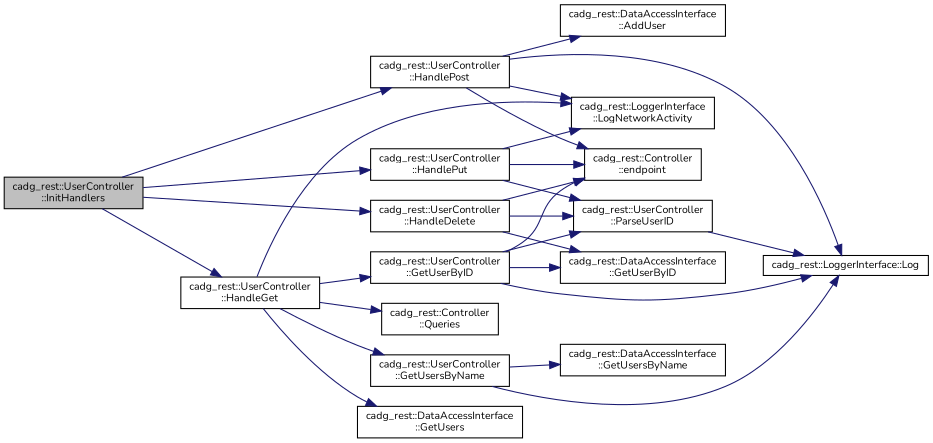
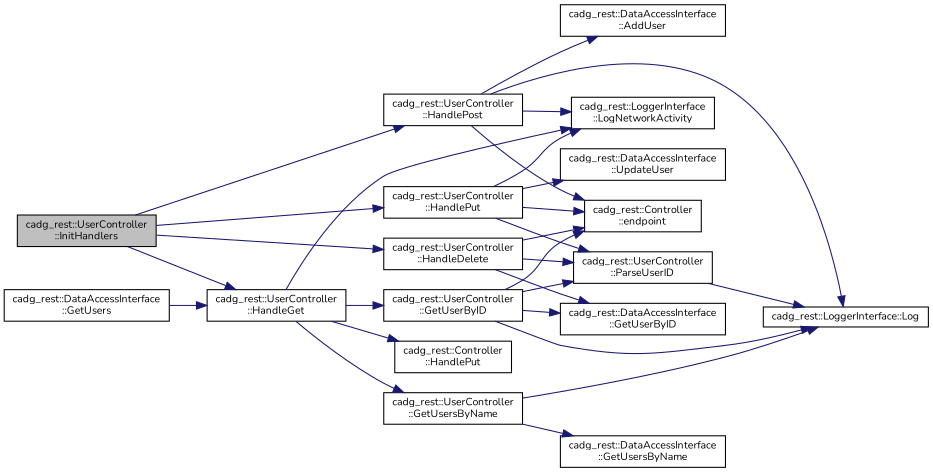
none -> (643, 165)
(440, 319) -> (453, 357)
(311, 360) -> (183, 305)
